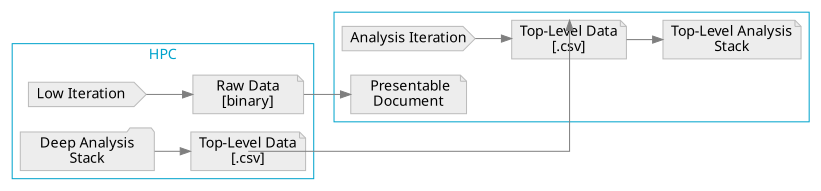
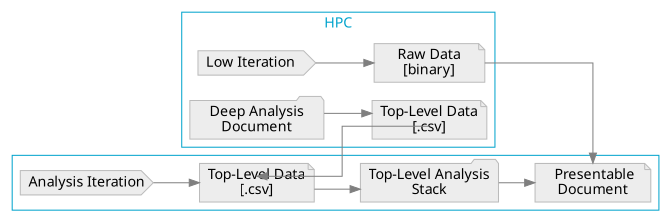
(732, 40) -> (429, 183)
(87, 151) -> (257, 120)
none -> (512, 183)
